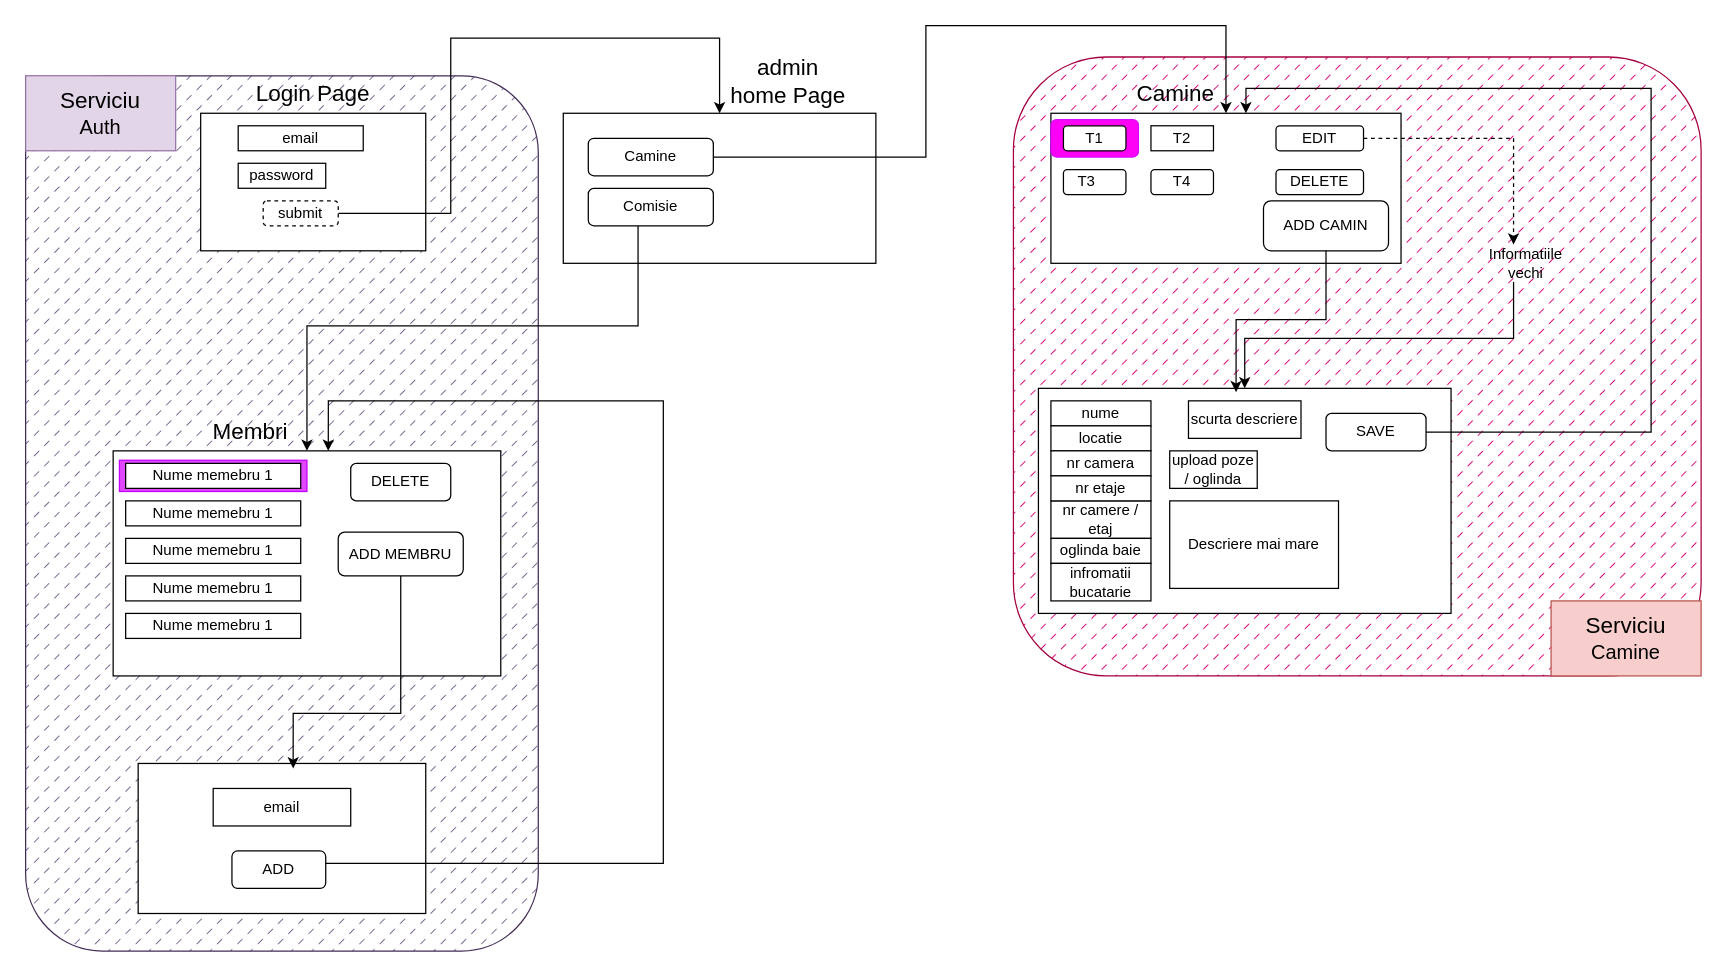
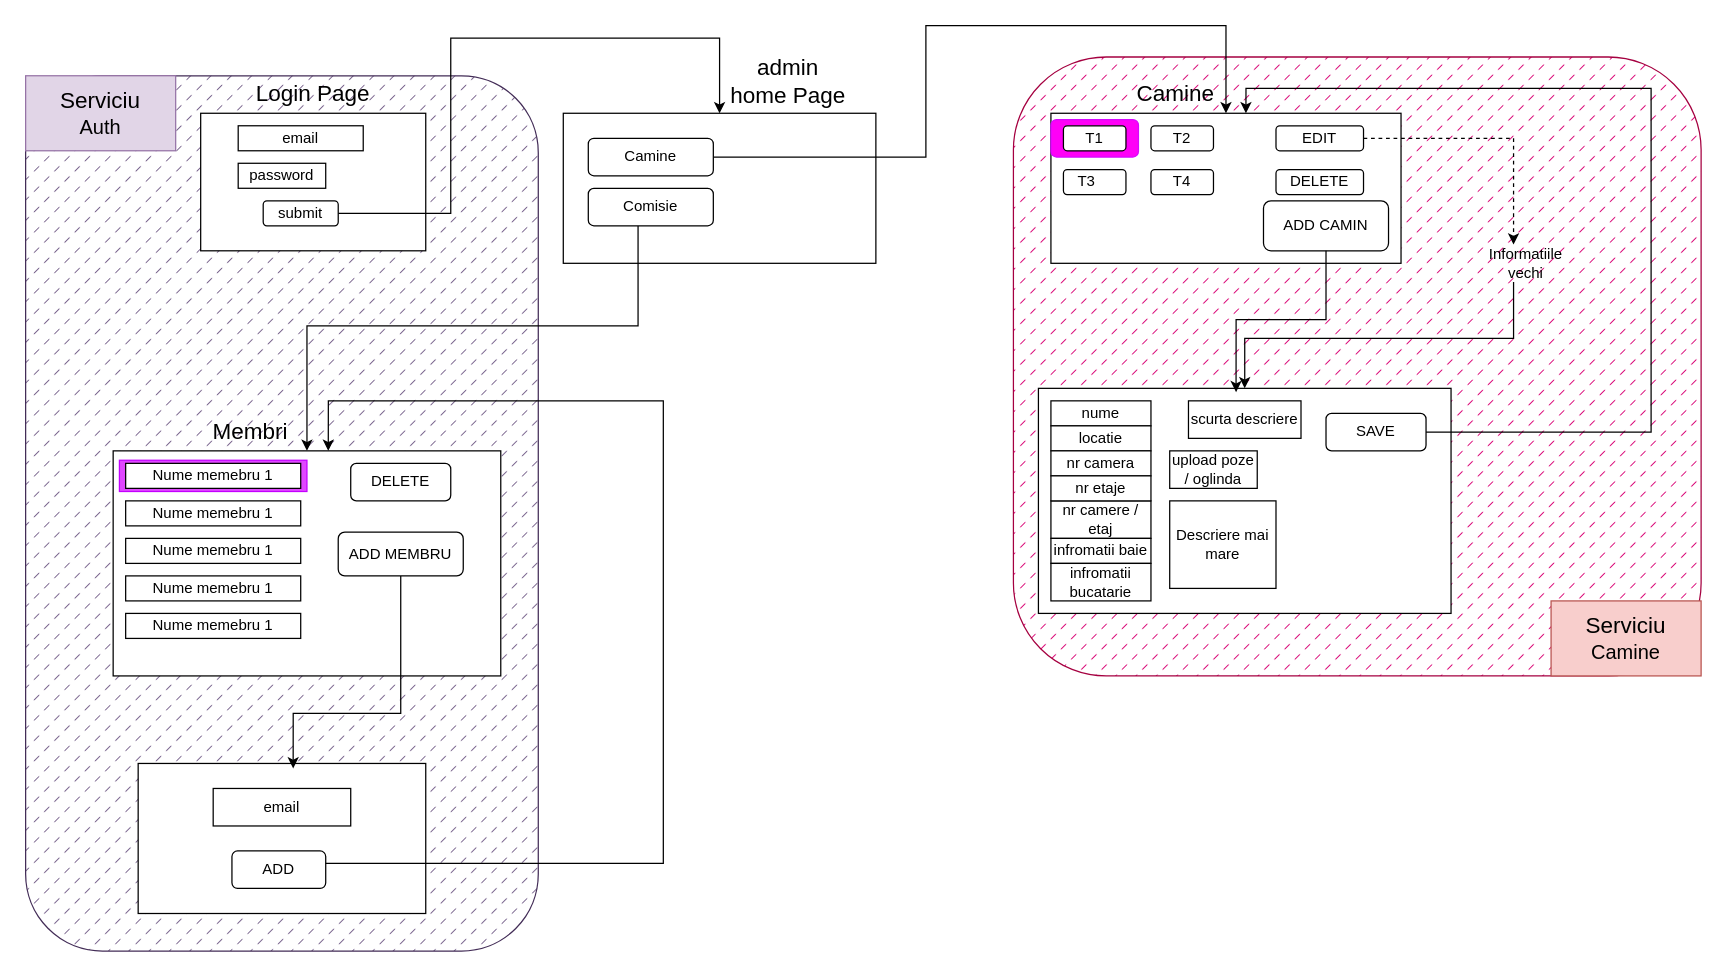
(1182, 138) -> (1182, 138)
(301, 213) -> (301, 213)
(1254, 544) -> (1223, 544)
(1101, 551) -> (1101, 551)
